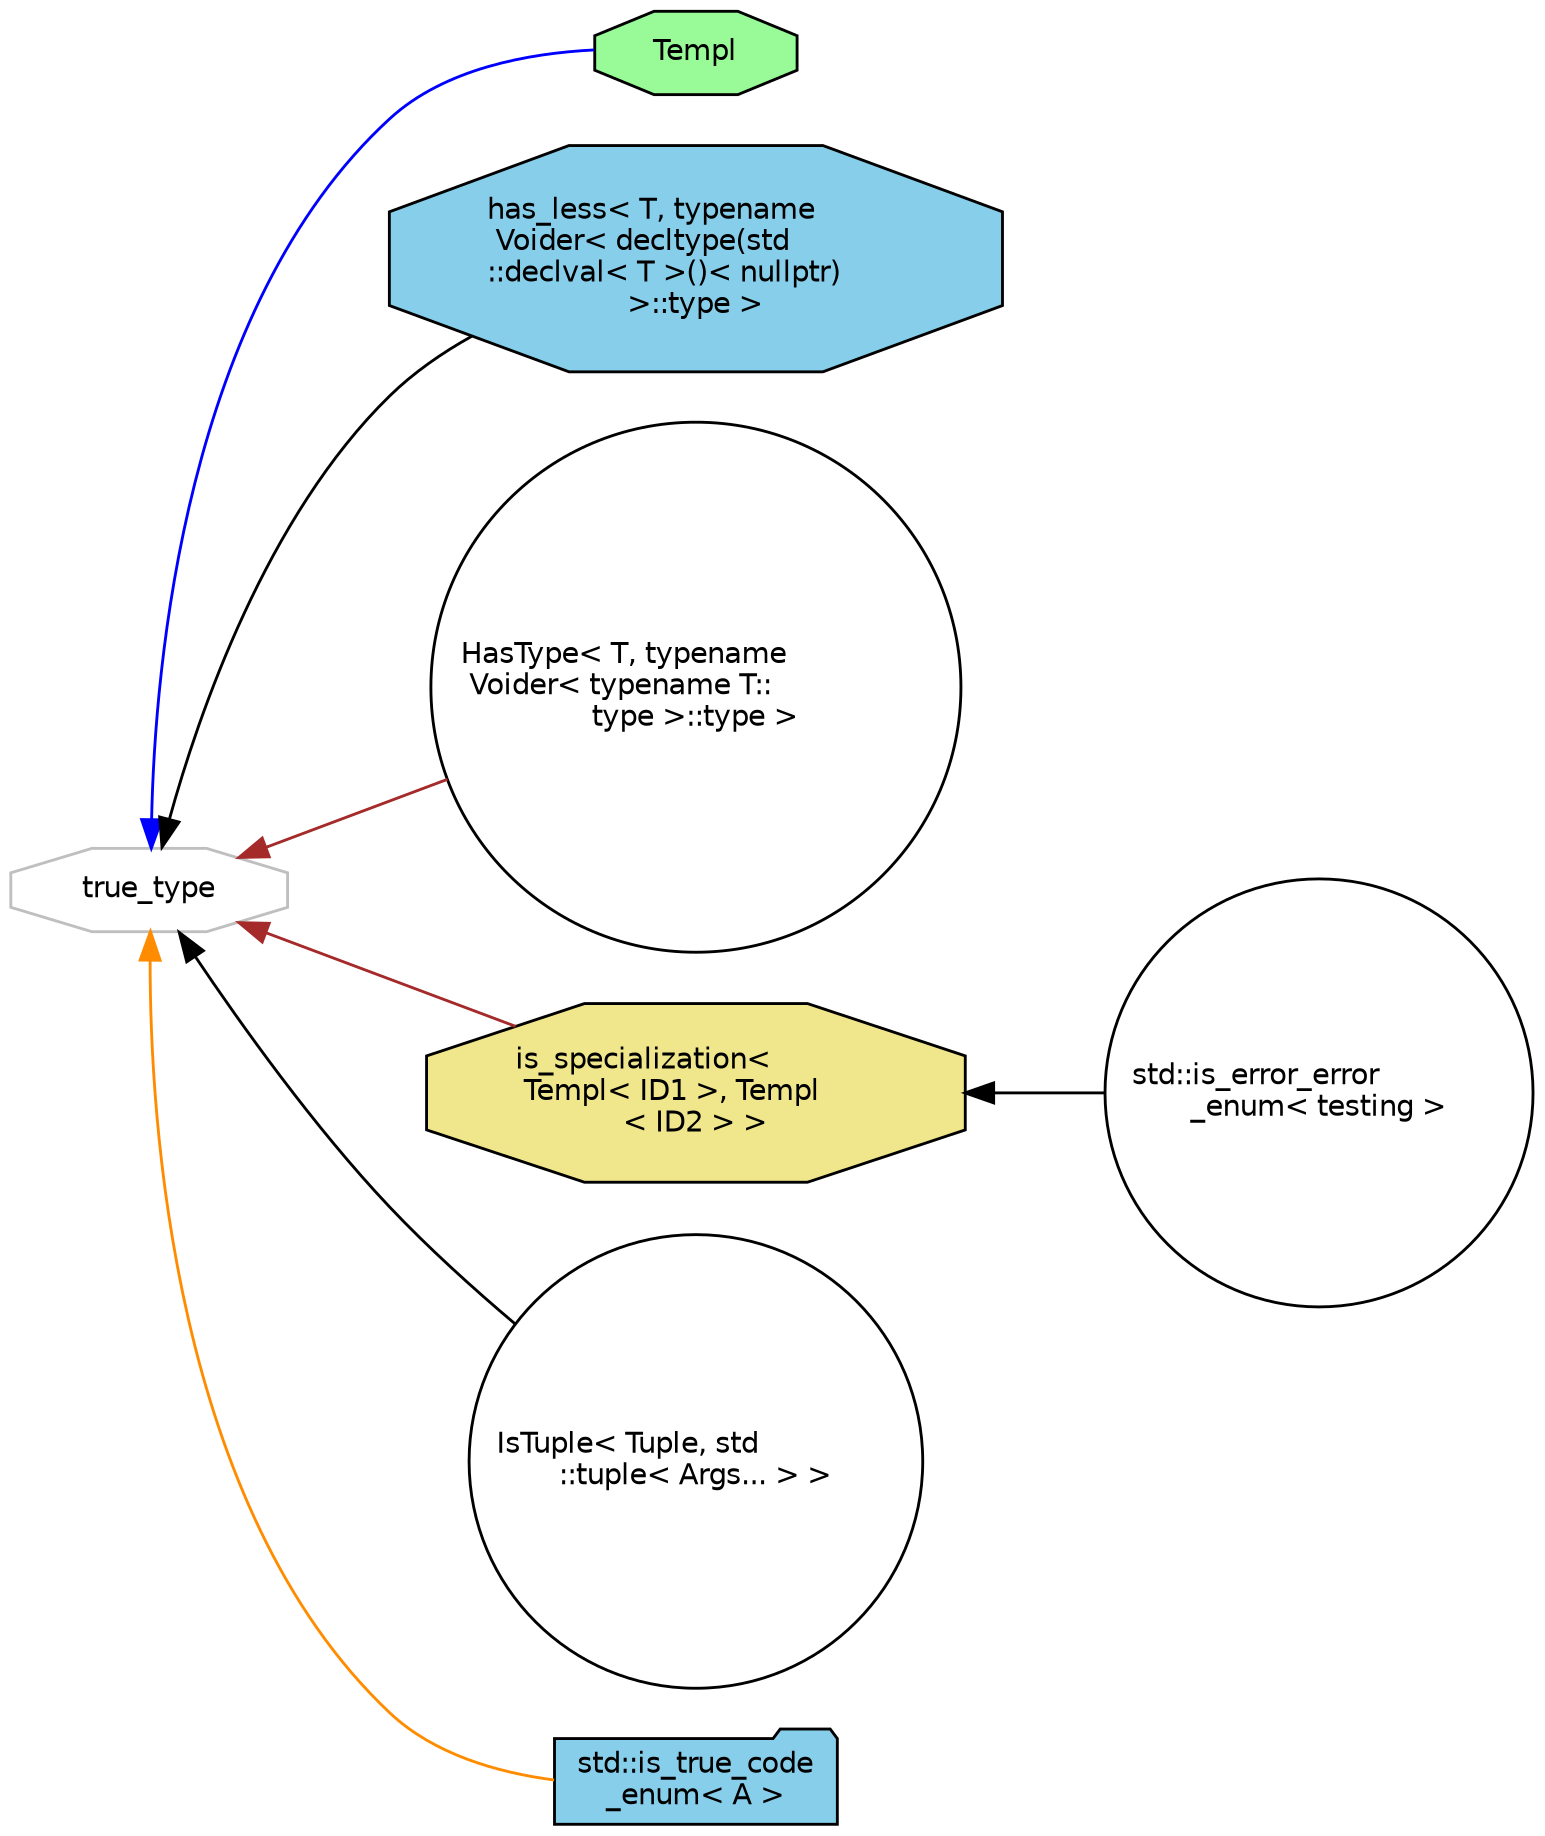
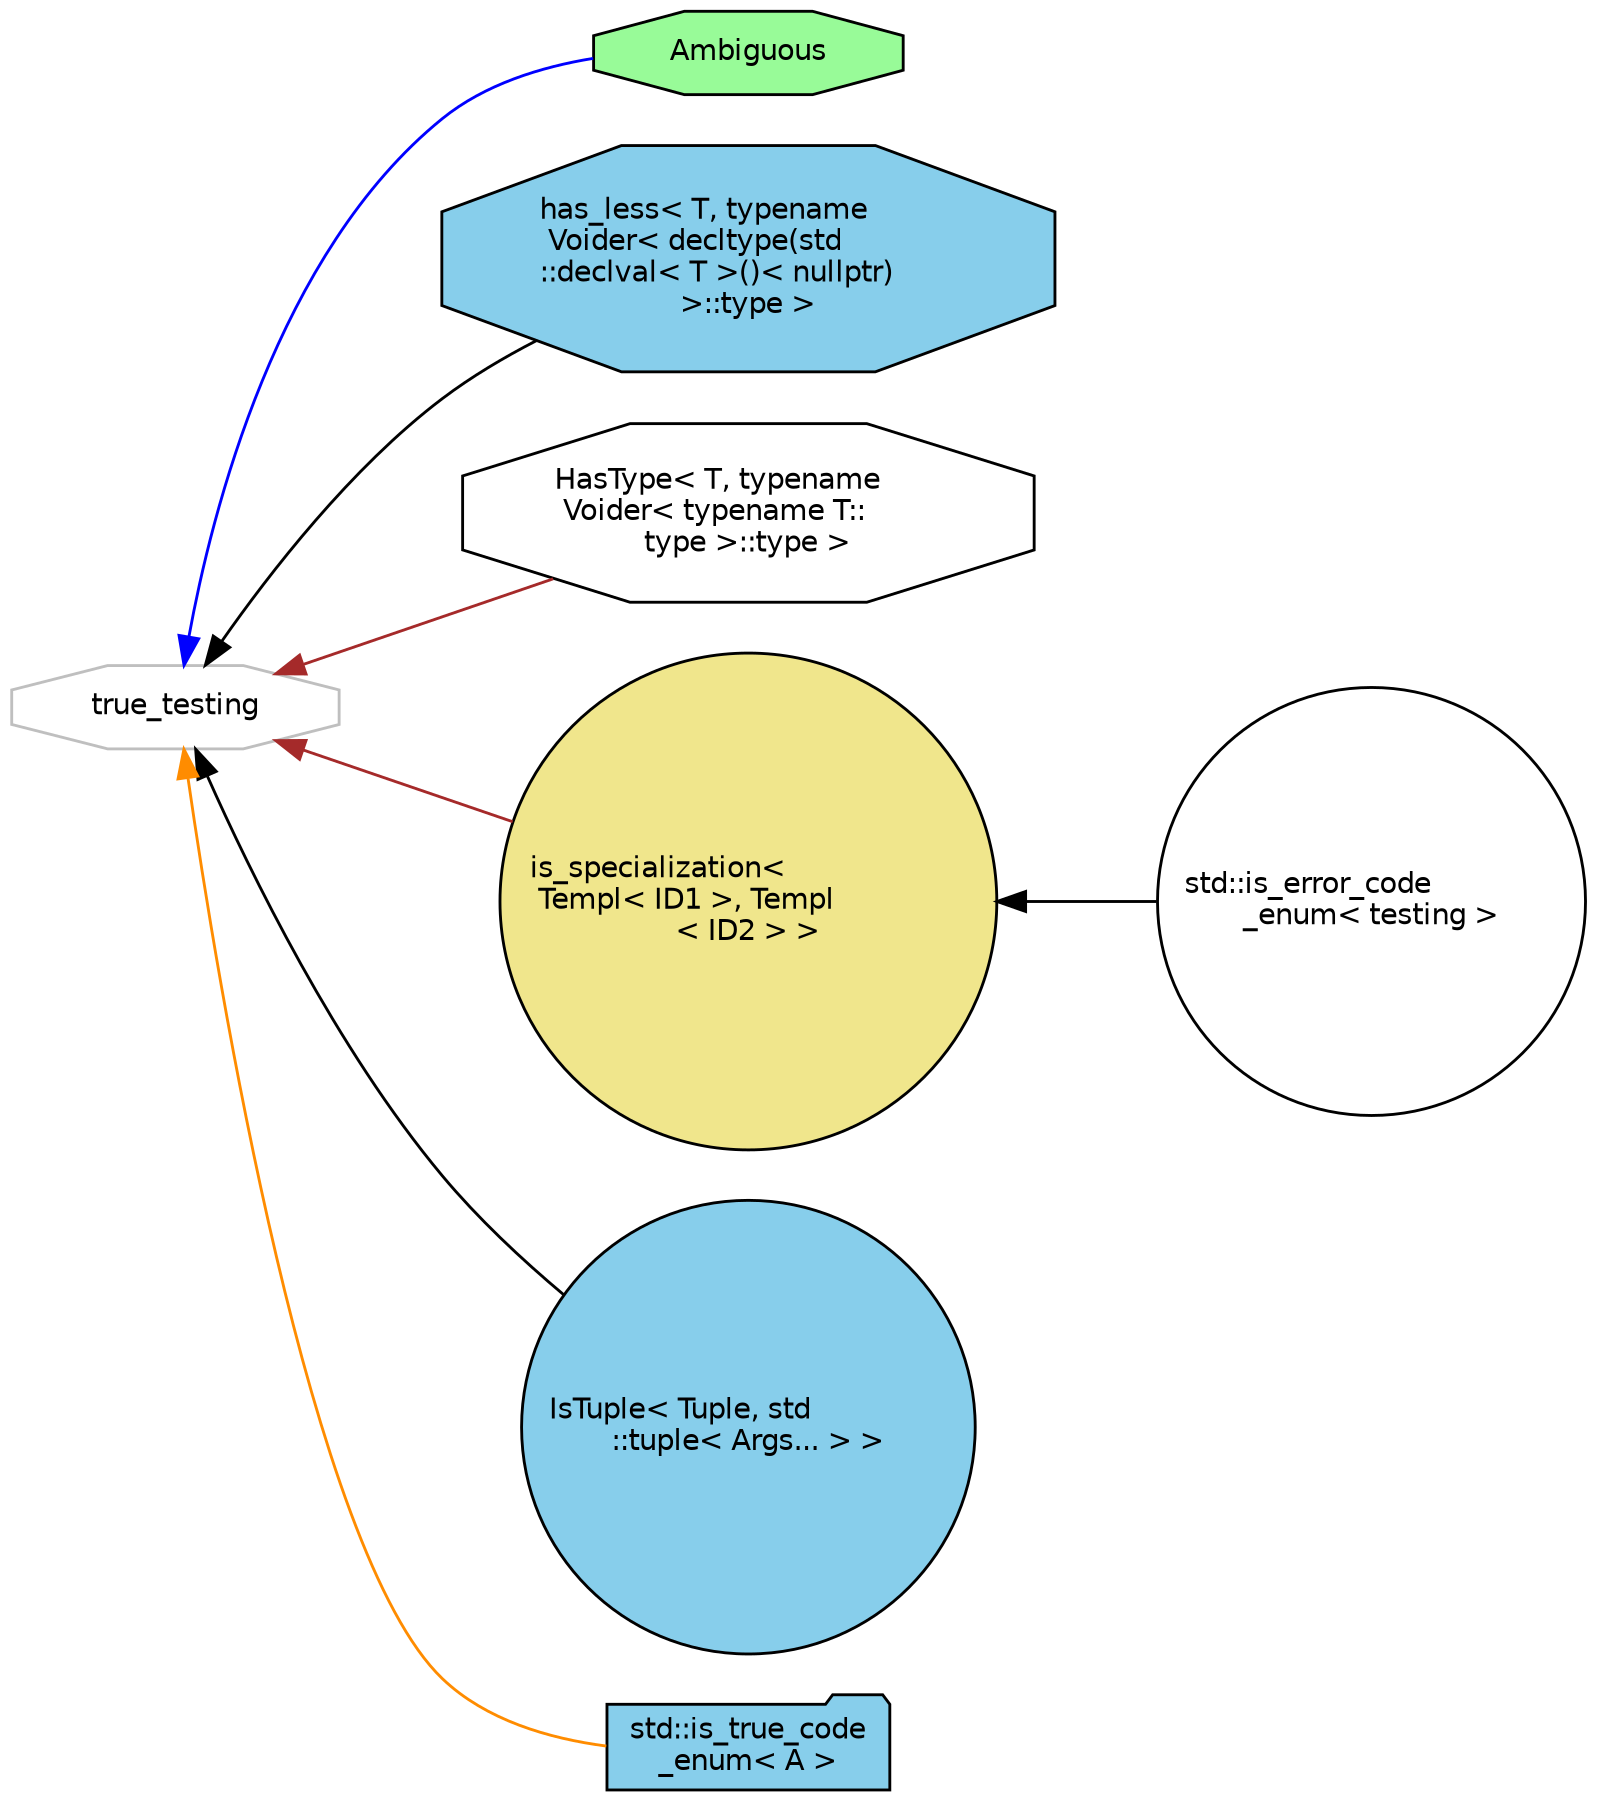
(696, 53) -> (748, 53)
(696, 687) -> (748, 513)
(149, 890) -> (175, 707)
(696, 1093) -> (748, 901)
(1319, 1093) -> (1372, 901)
(696, 1461) -> (748, 1427)
